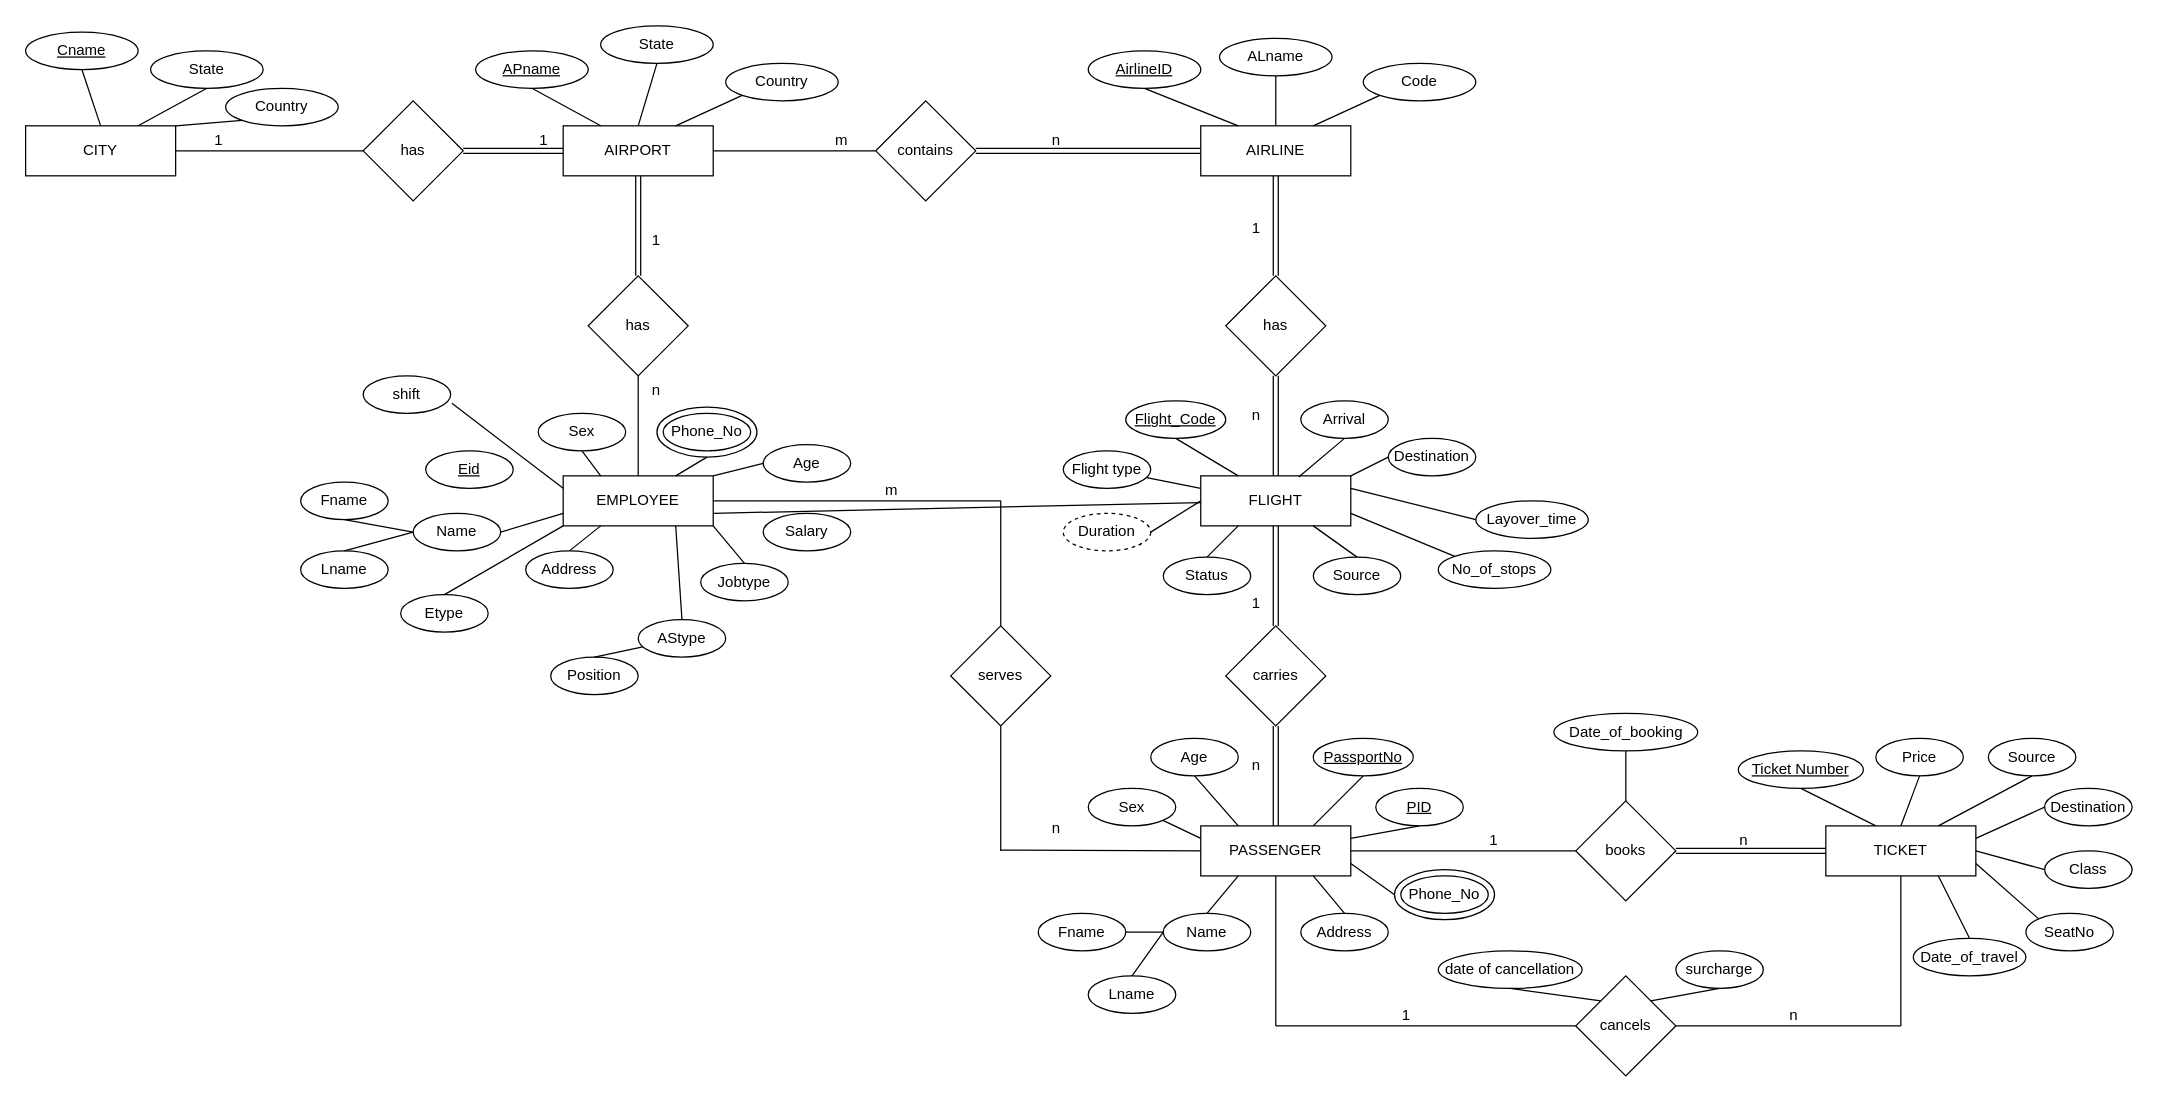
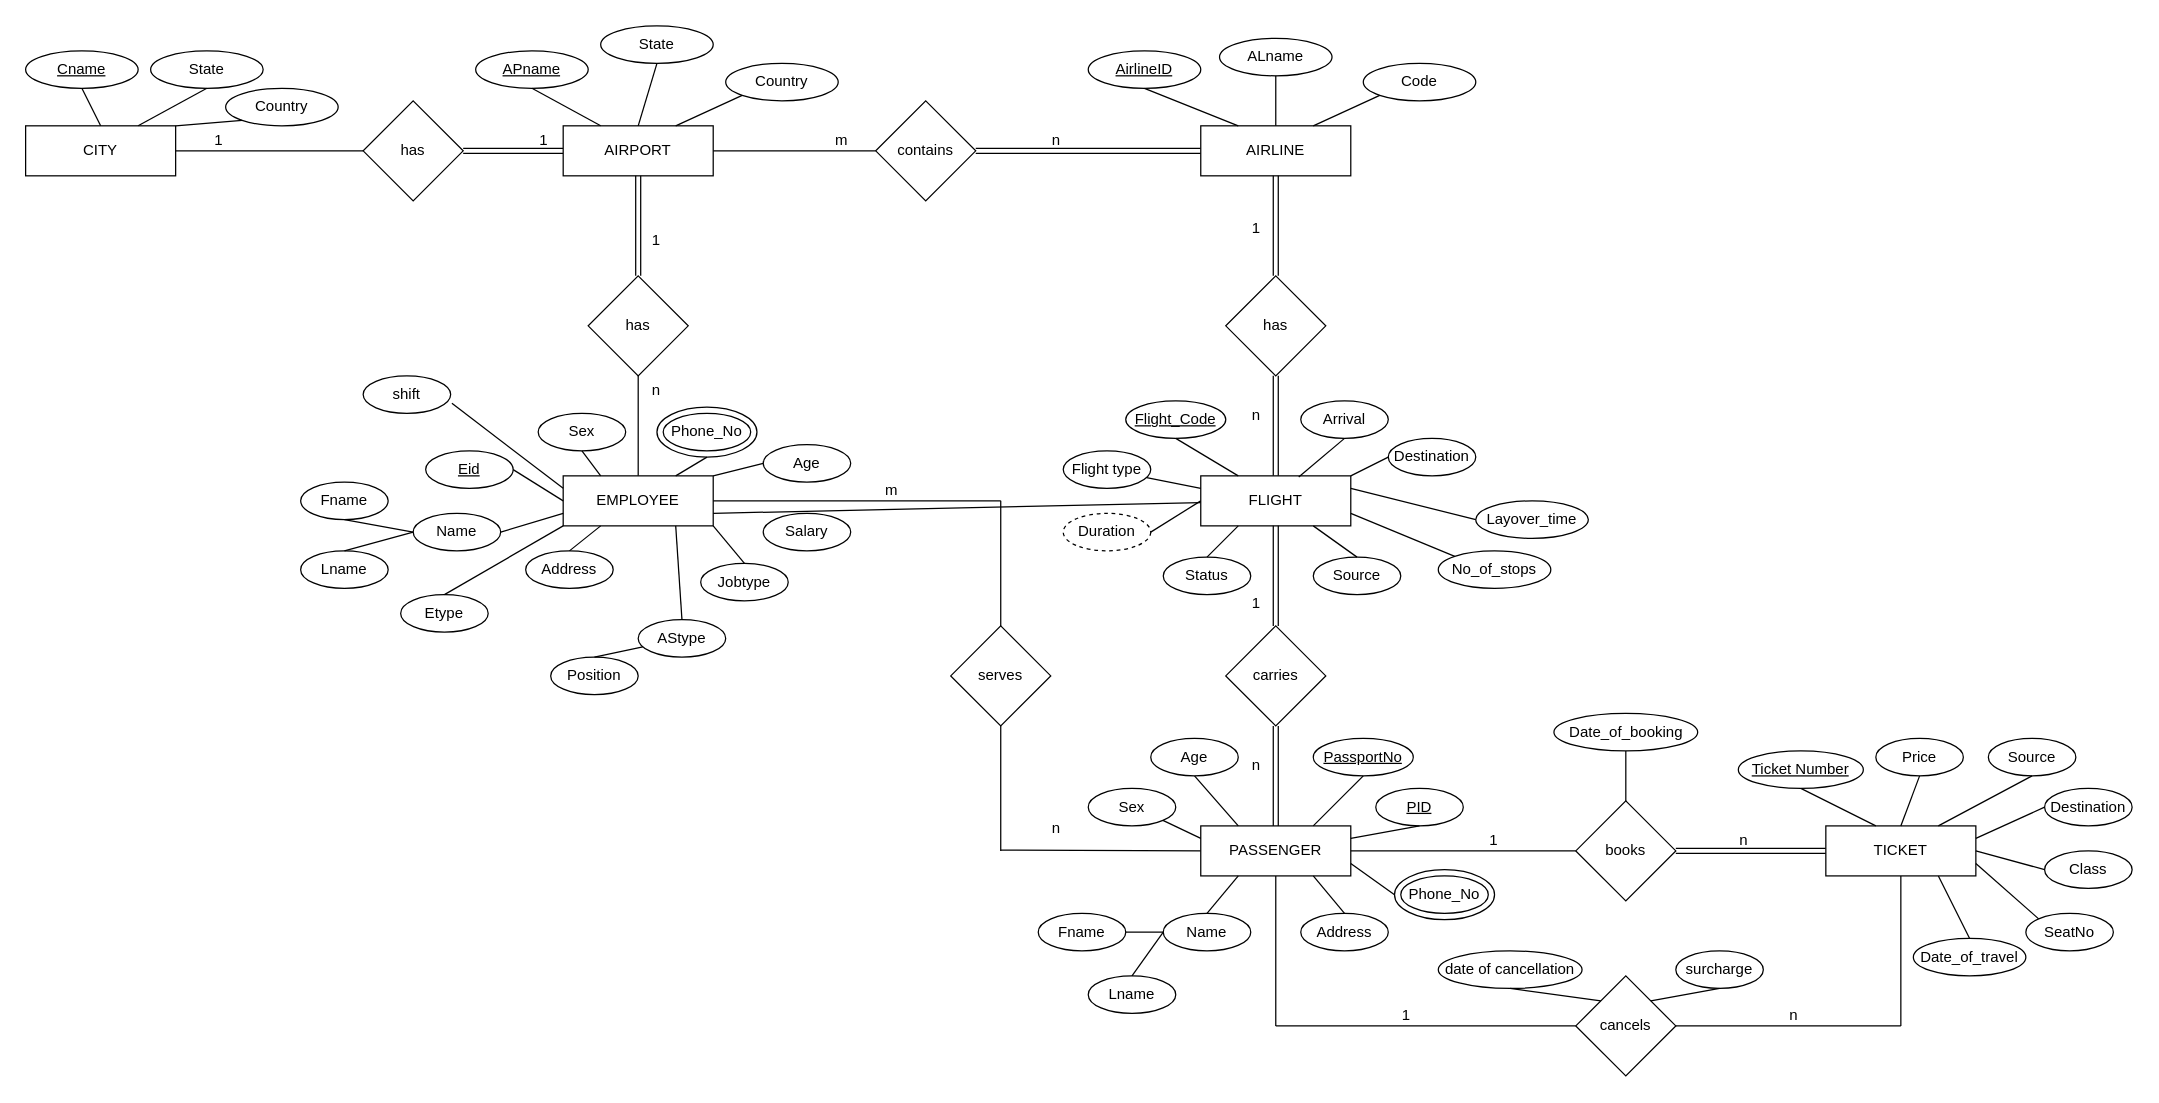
(82, 51) -> (82, 69)
none -> (538, 485)
